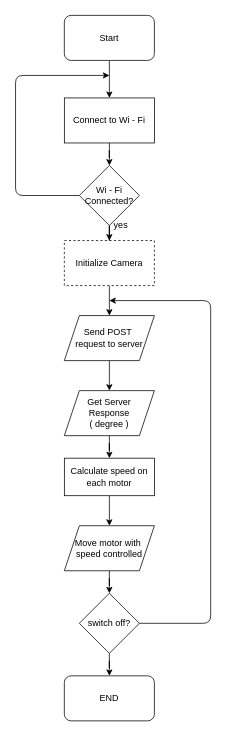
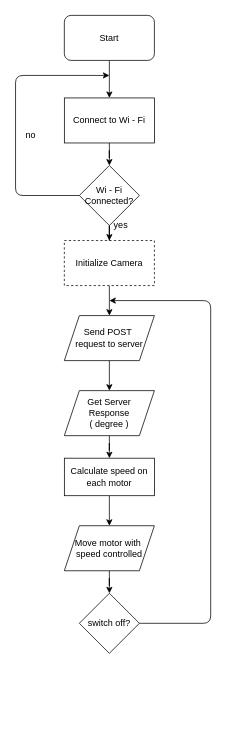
none -> (30, 135)
(109, 667) -> none
(109, 698) -> none
